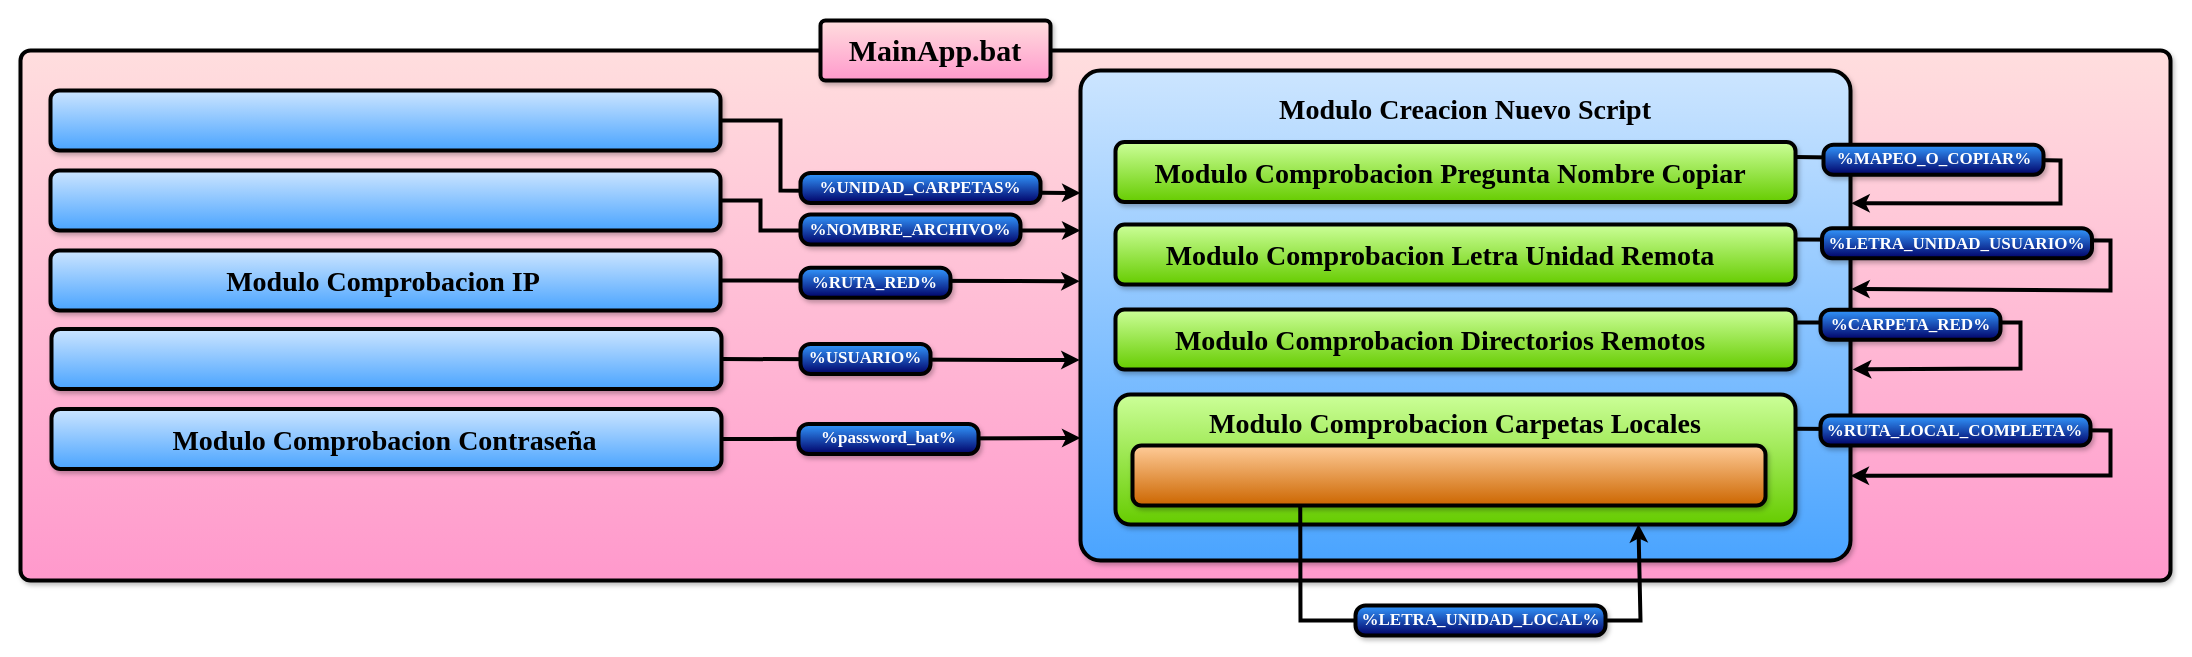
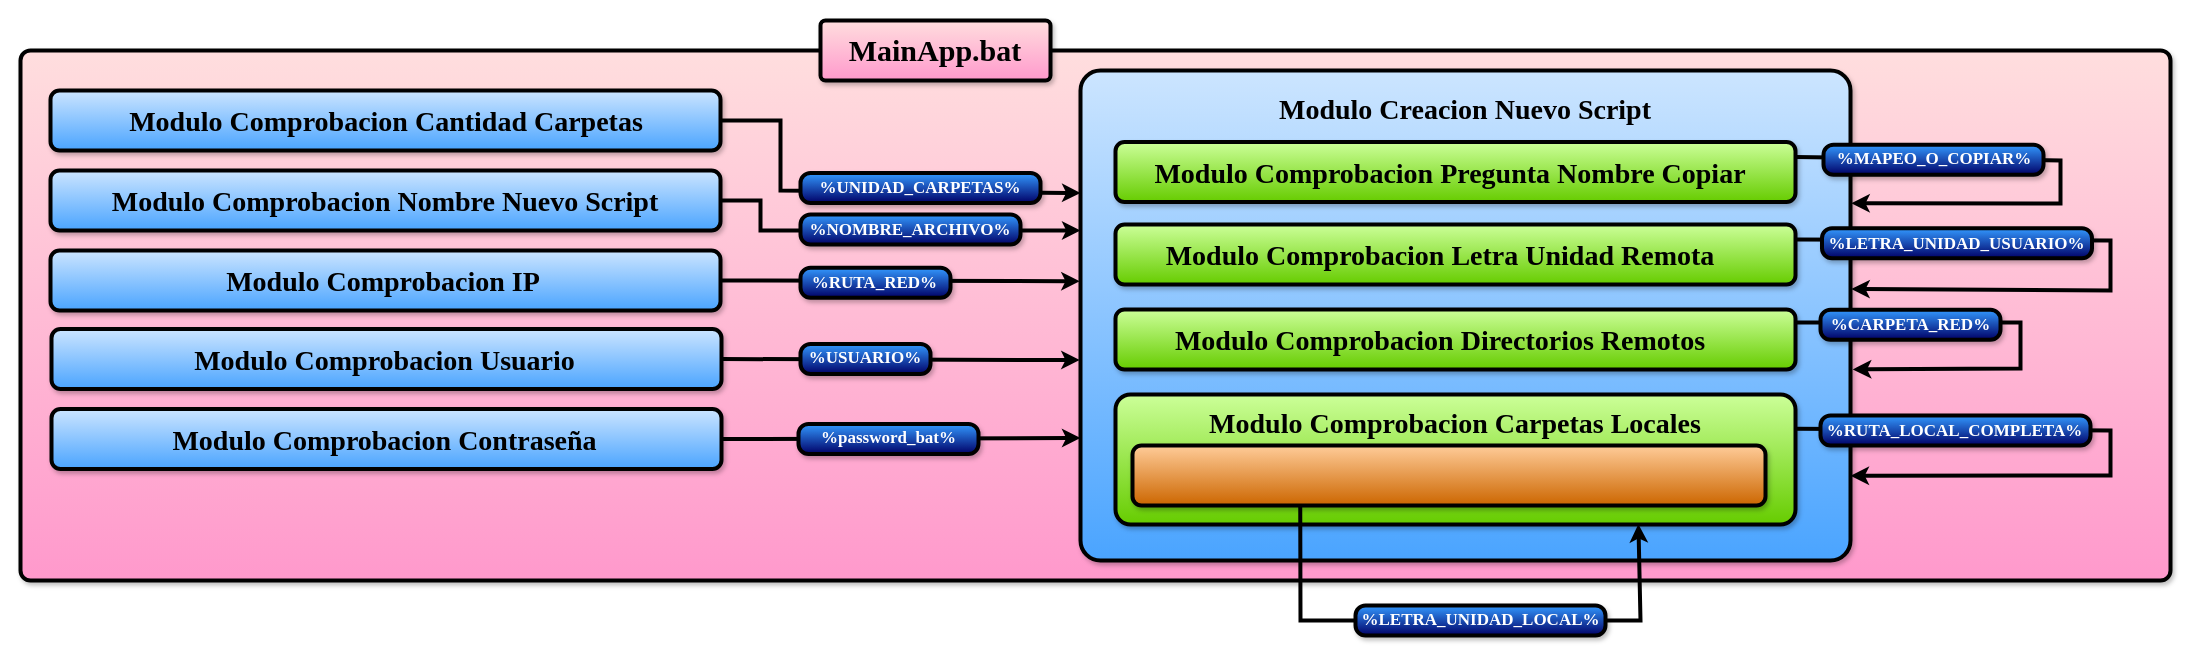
none -> (387, 121)
none -> (386, 201)
none -> (385, 359)
